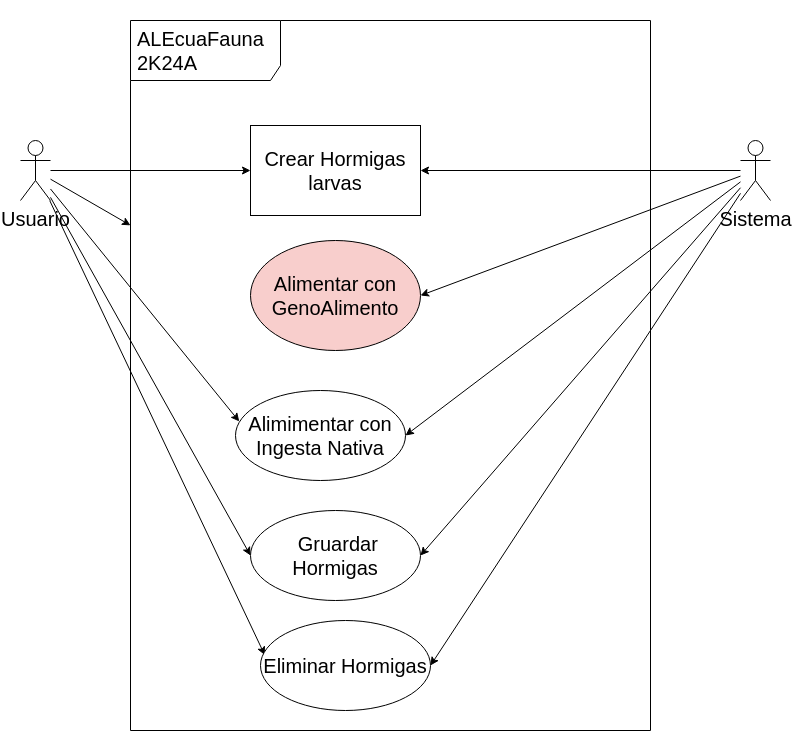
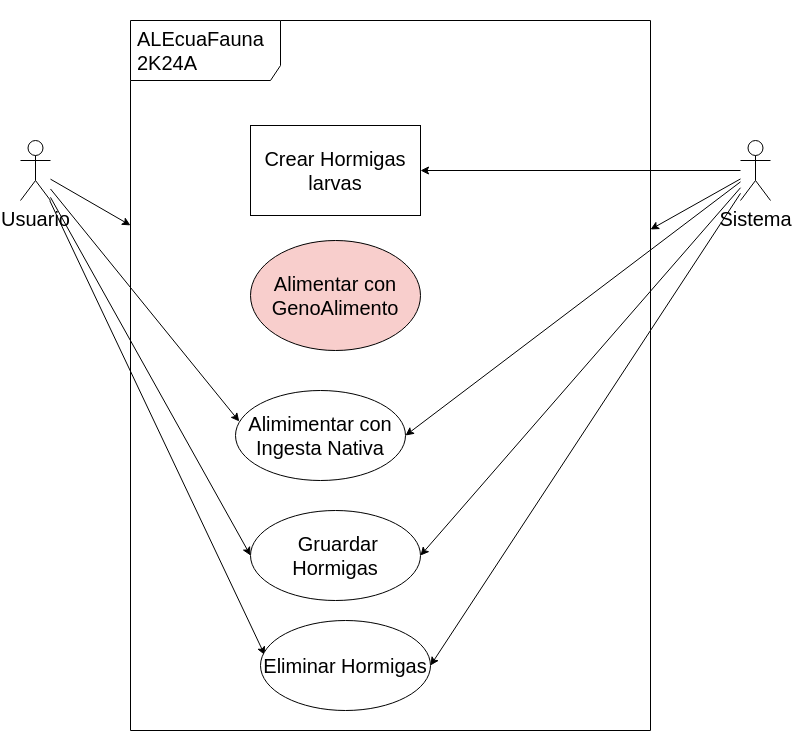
(147, 171) -> none
(584, 235) -> (698, 203)
